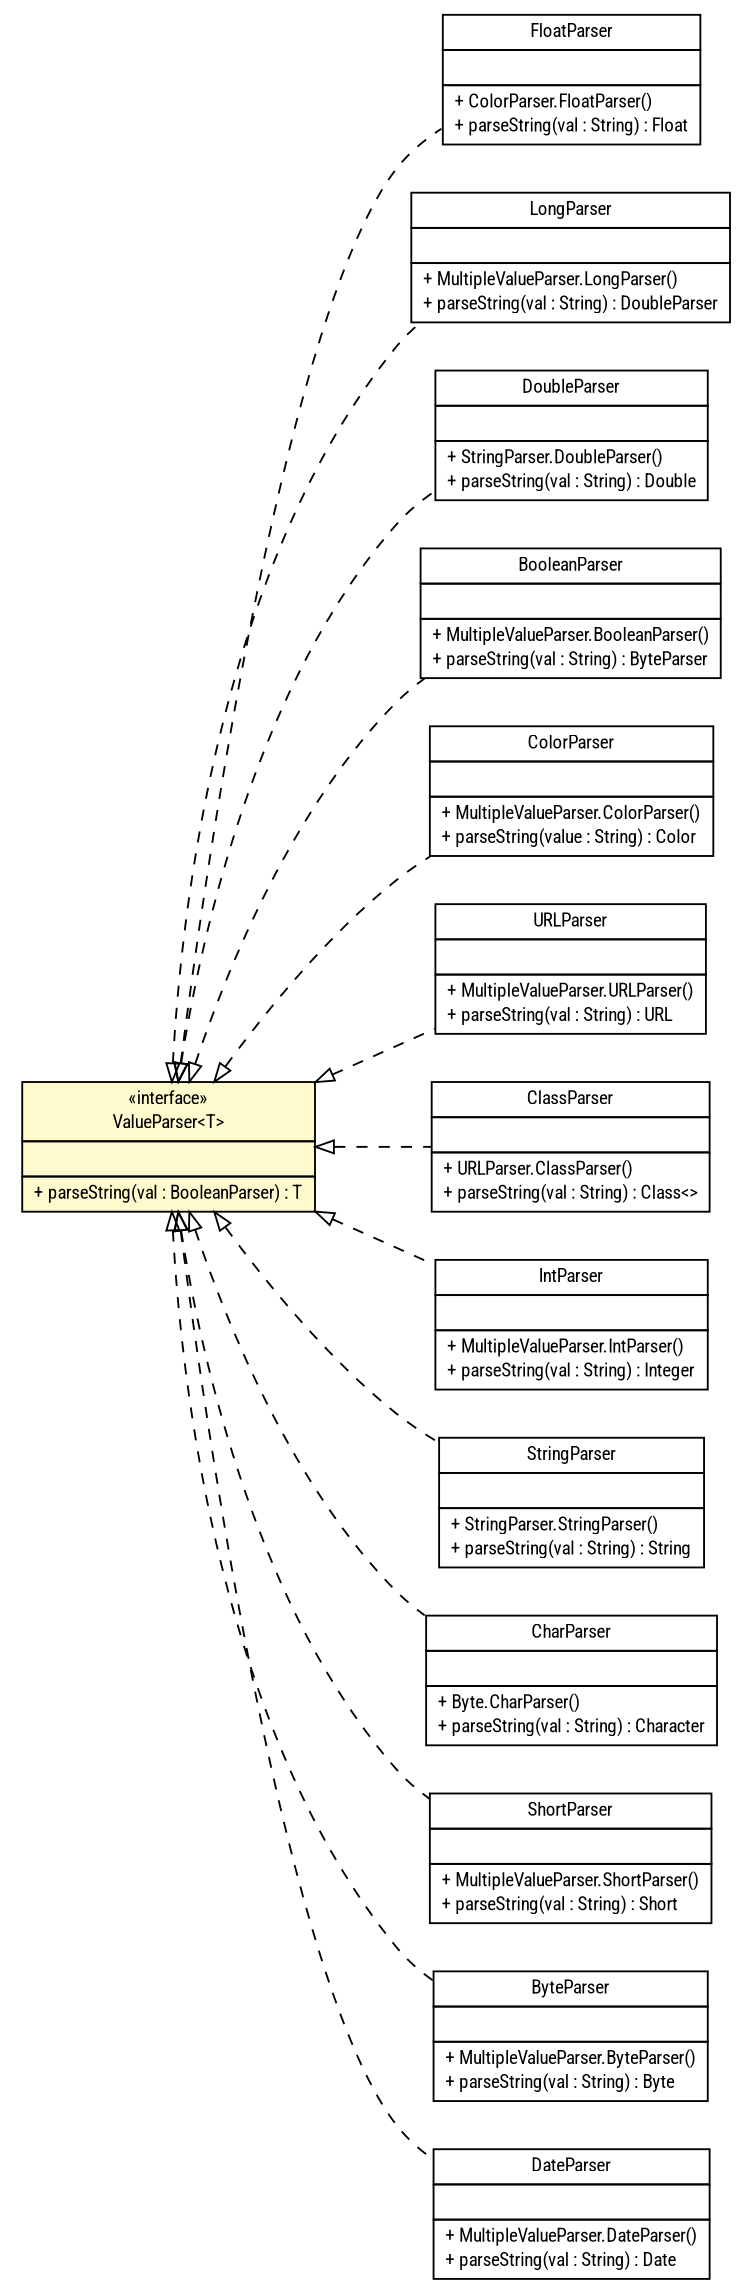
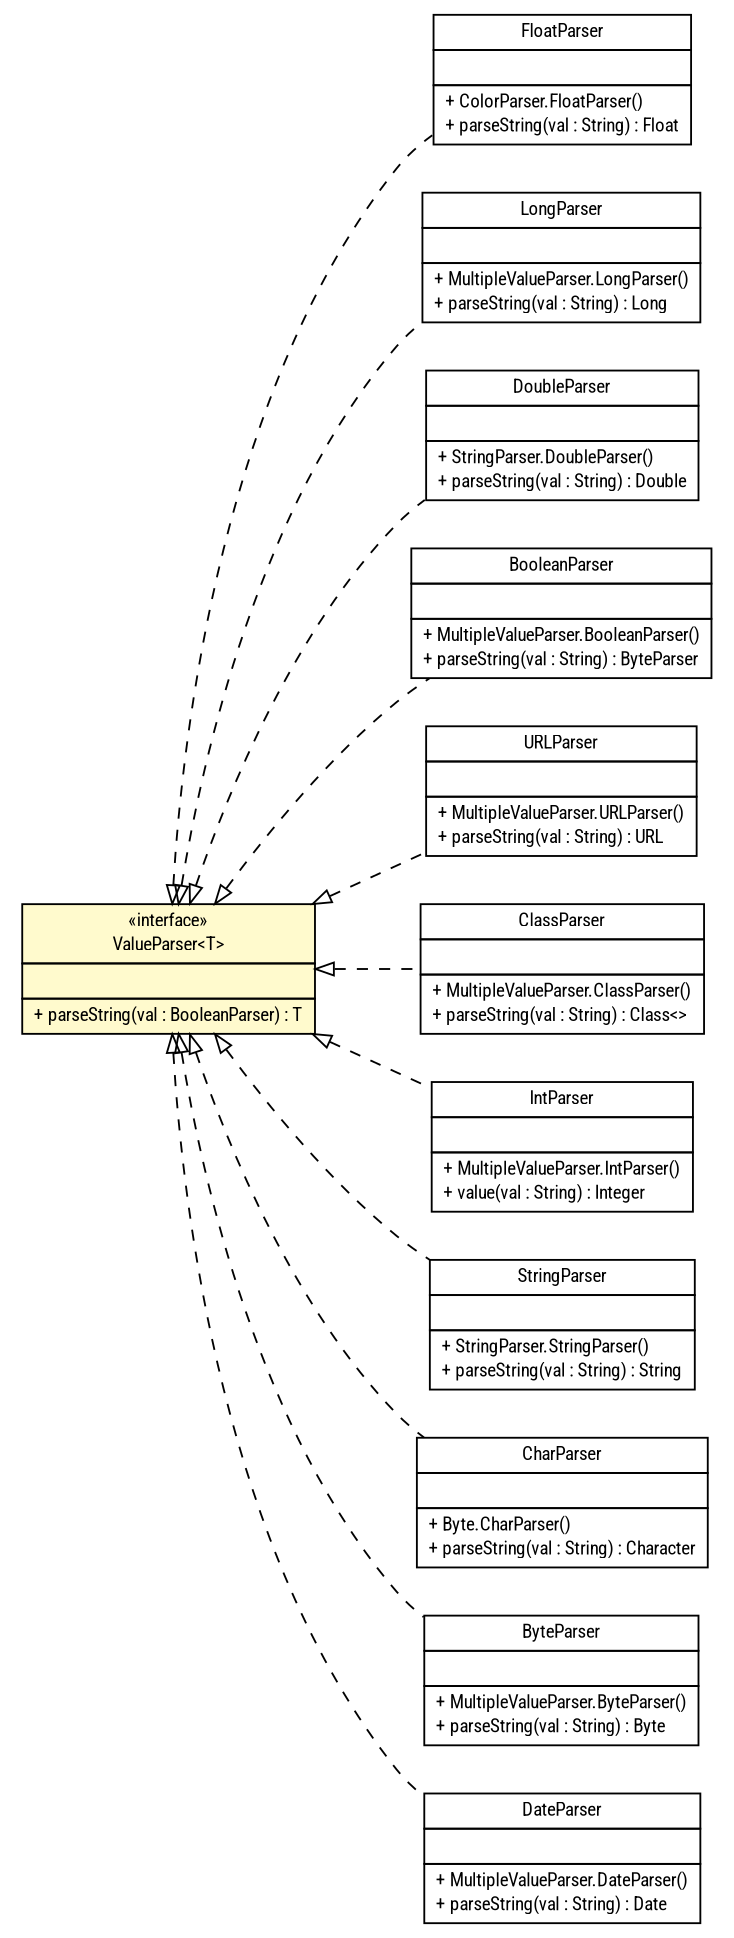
(571, 304) -> (551, 304)
(571, 791) -> none
(538, 1169) -> (562, 991)
(572, 1371) -> (545, 1193)
(571, 1858) -> none
